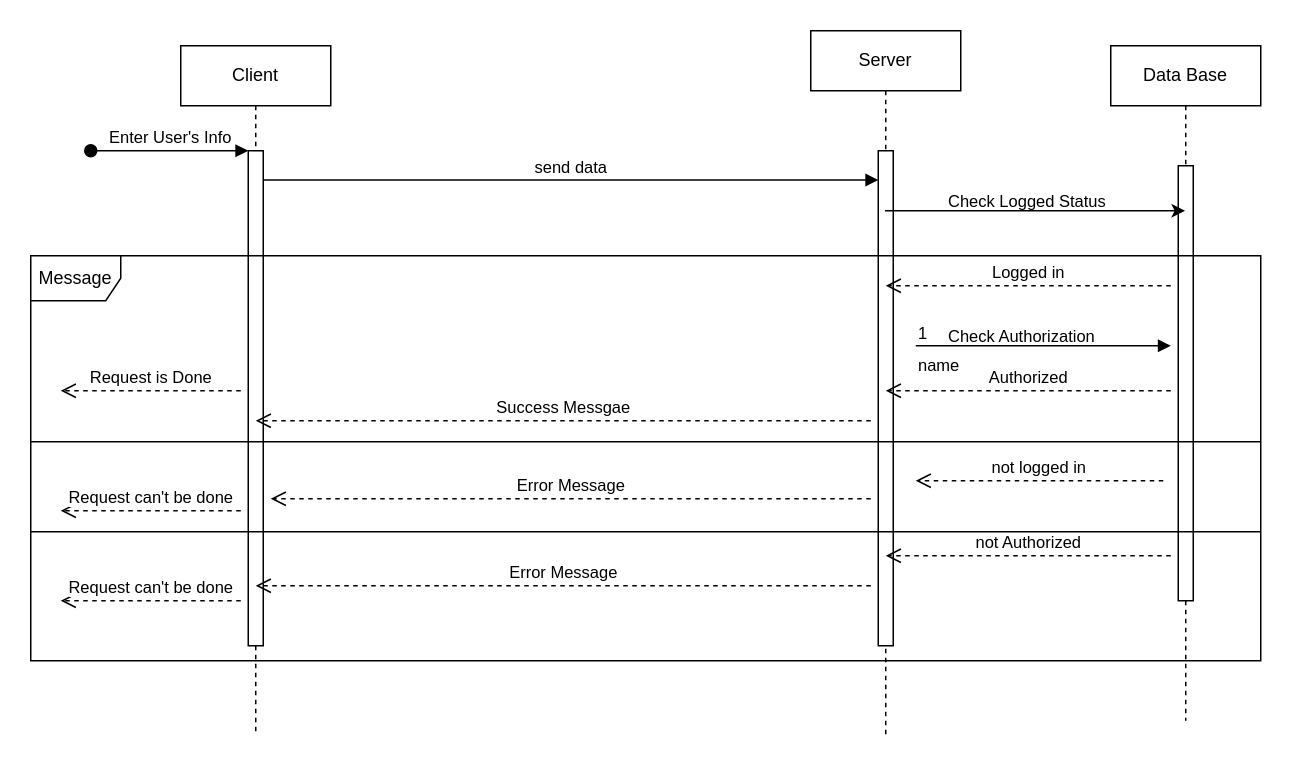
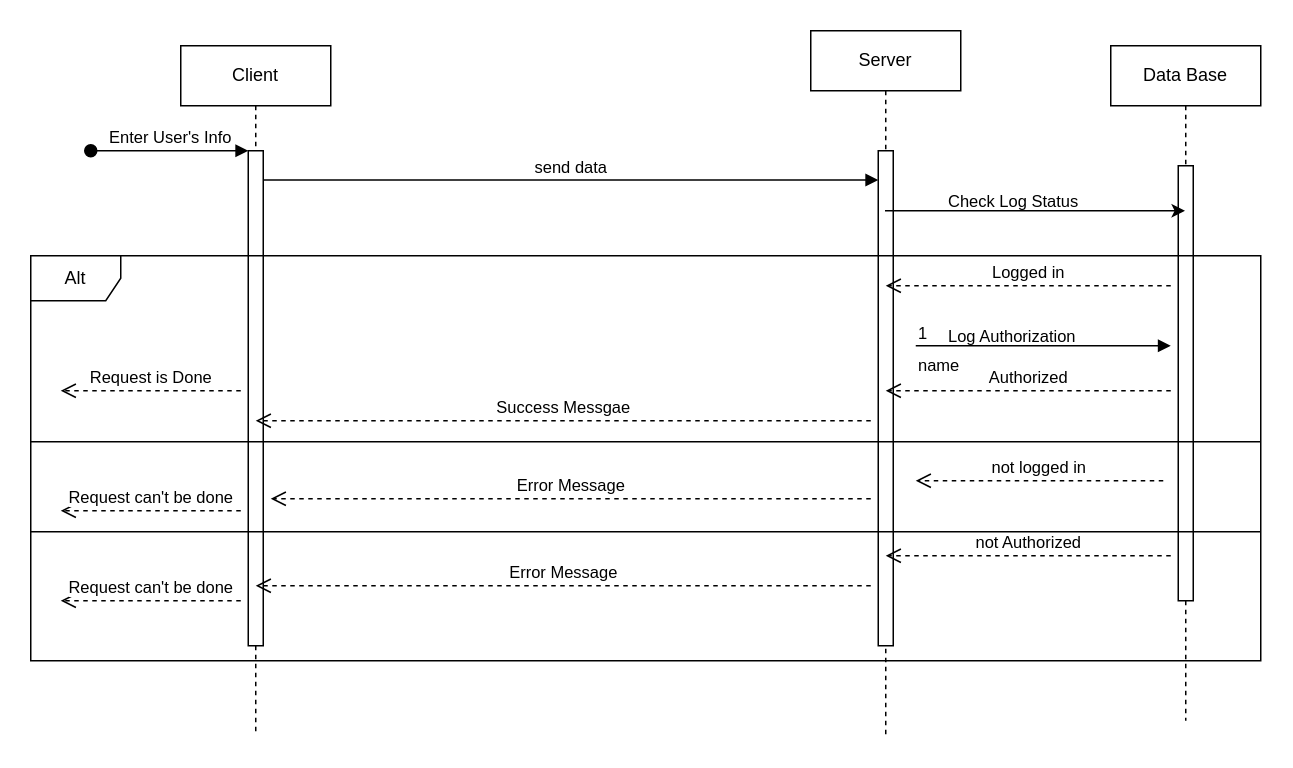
(1040, 202) -> (1025, 202)
(76, 278) -> (76, 278)
(1037, 337) -> (1027, 337)
